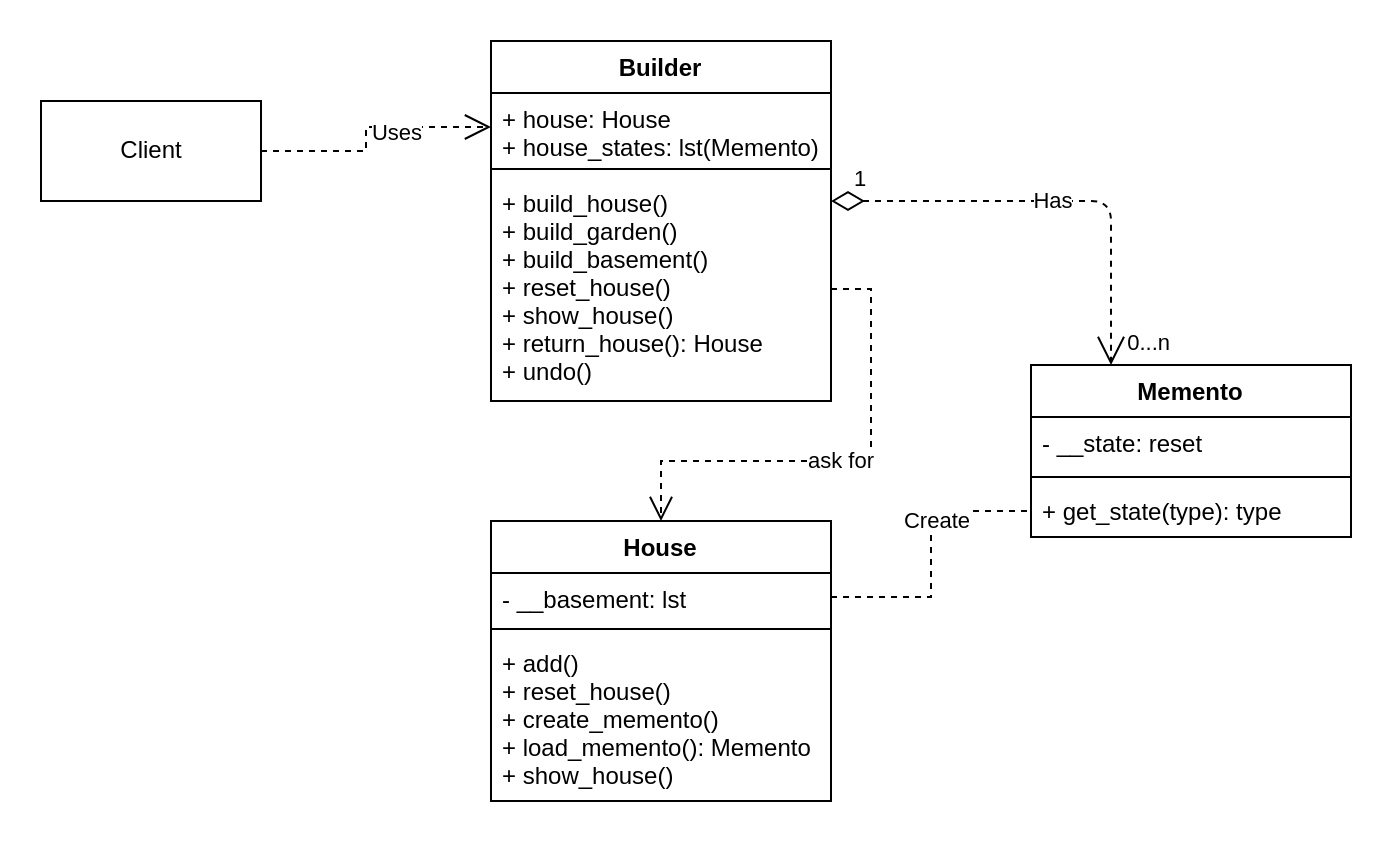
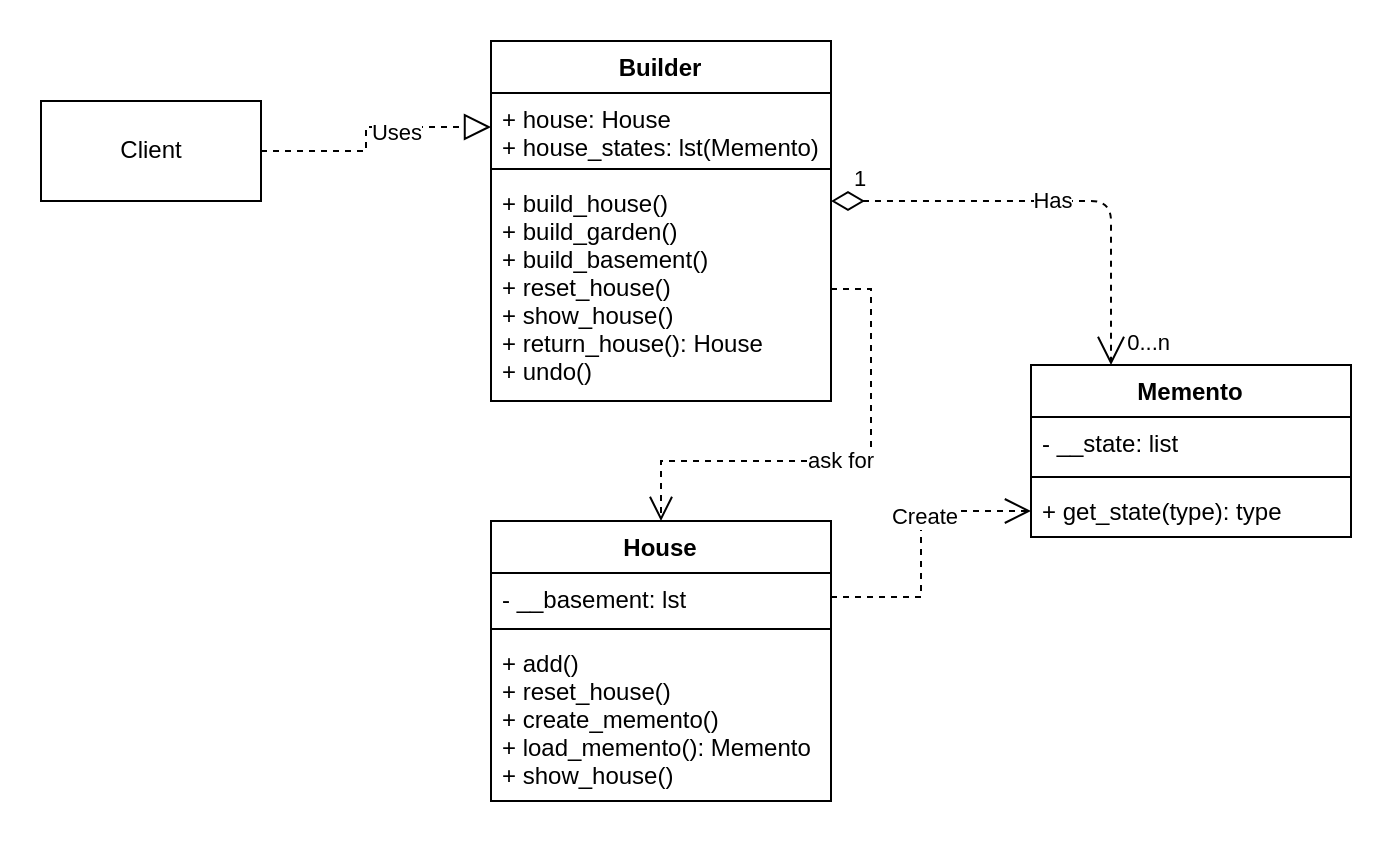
(472, 127) -> (463, 127)
(1140, 444) -> (1127, 444)
(1023, 511) -> (1023, 511)
